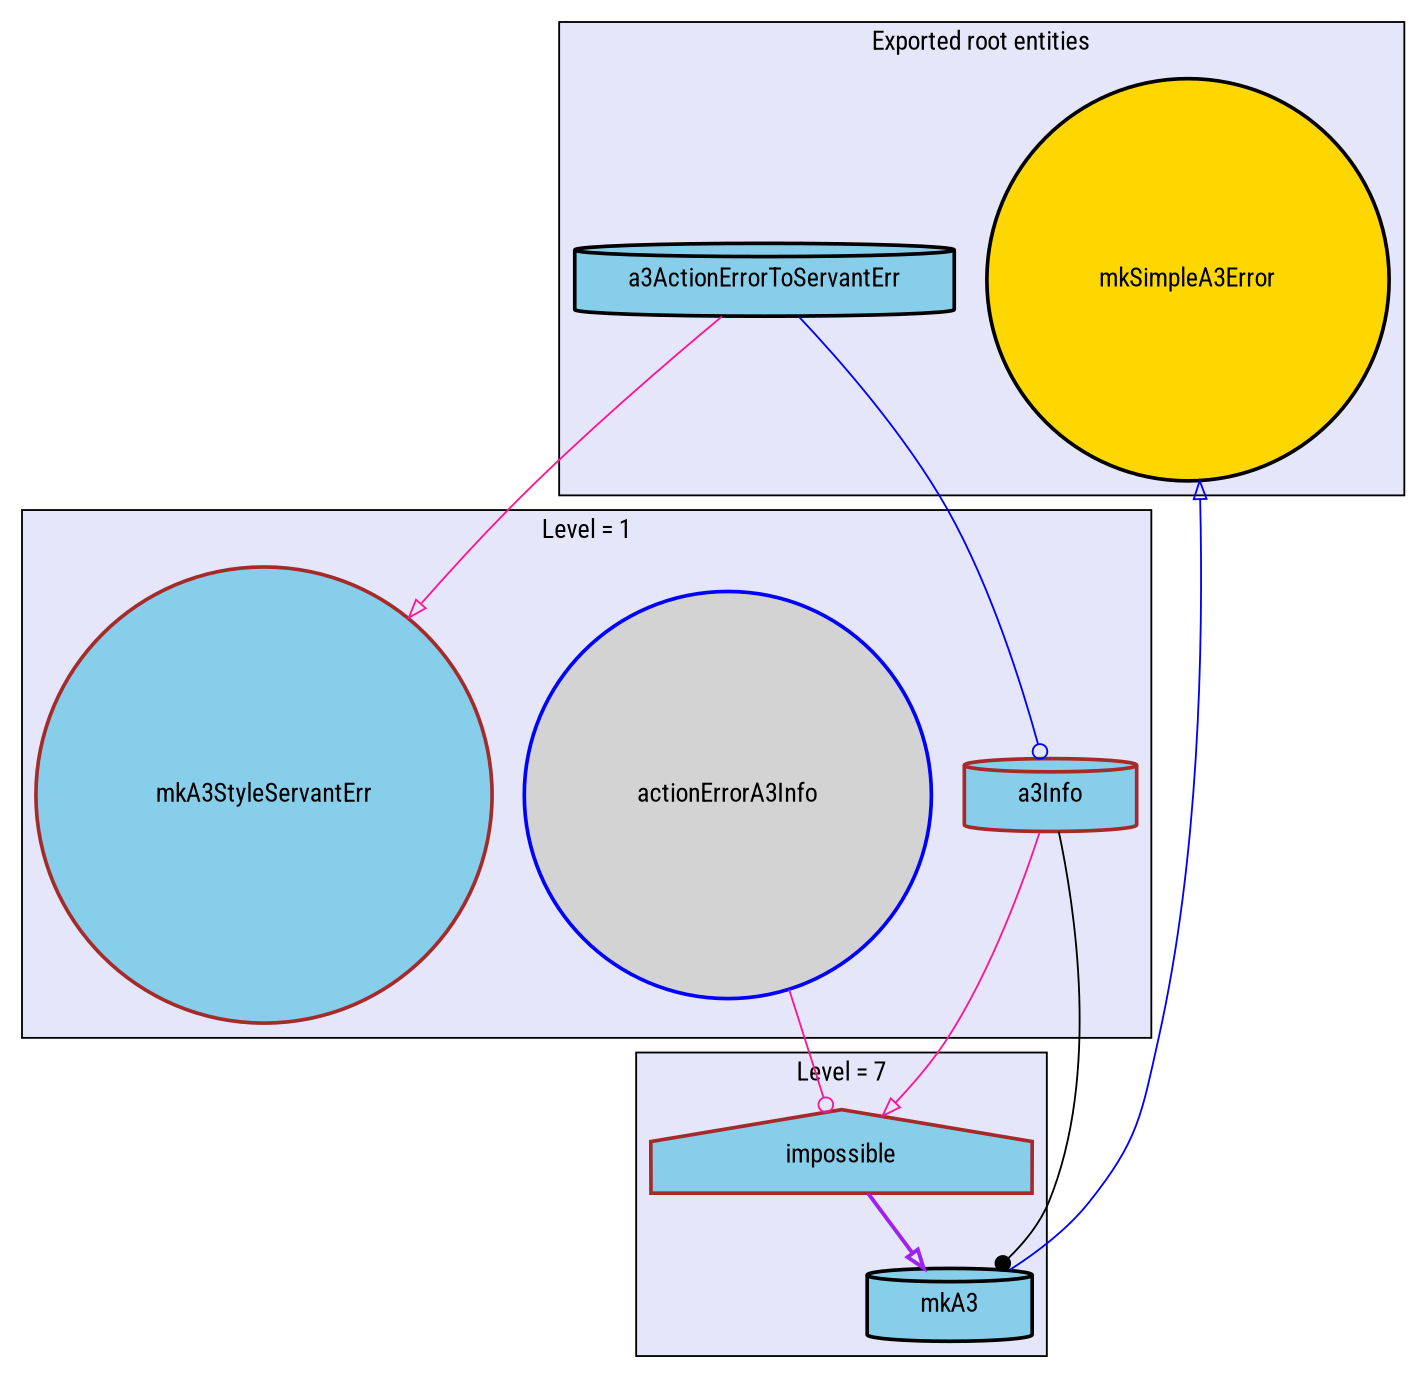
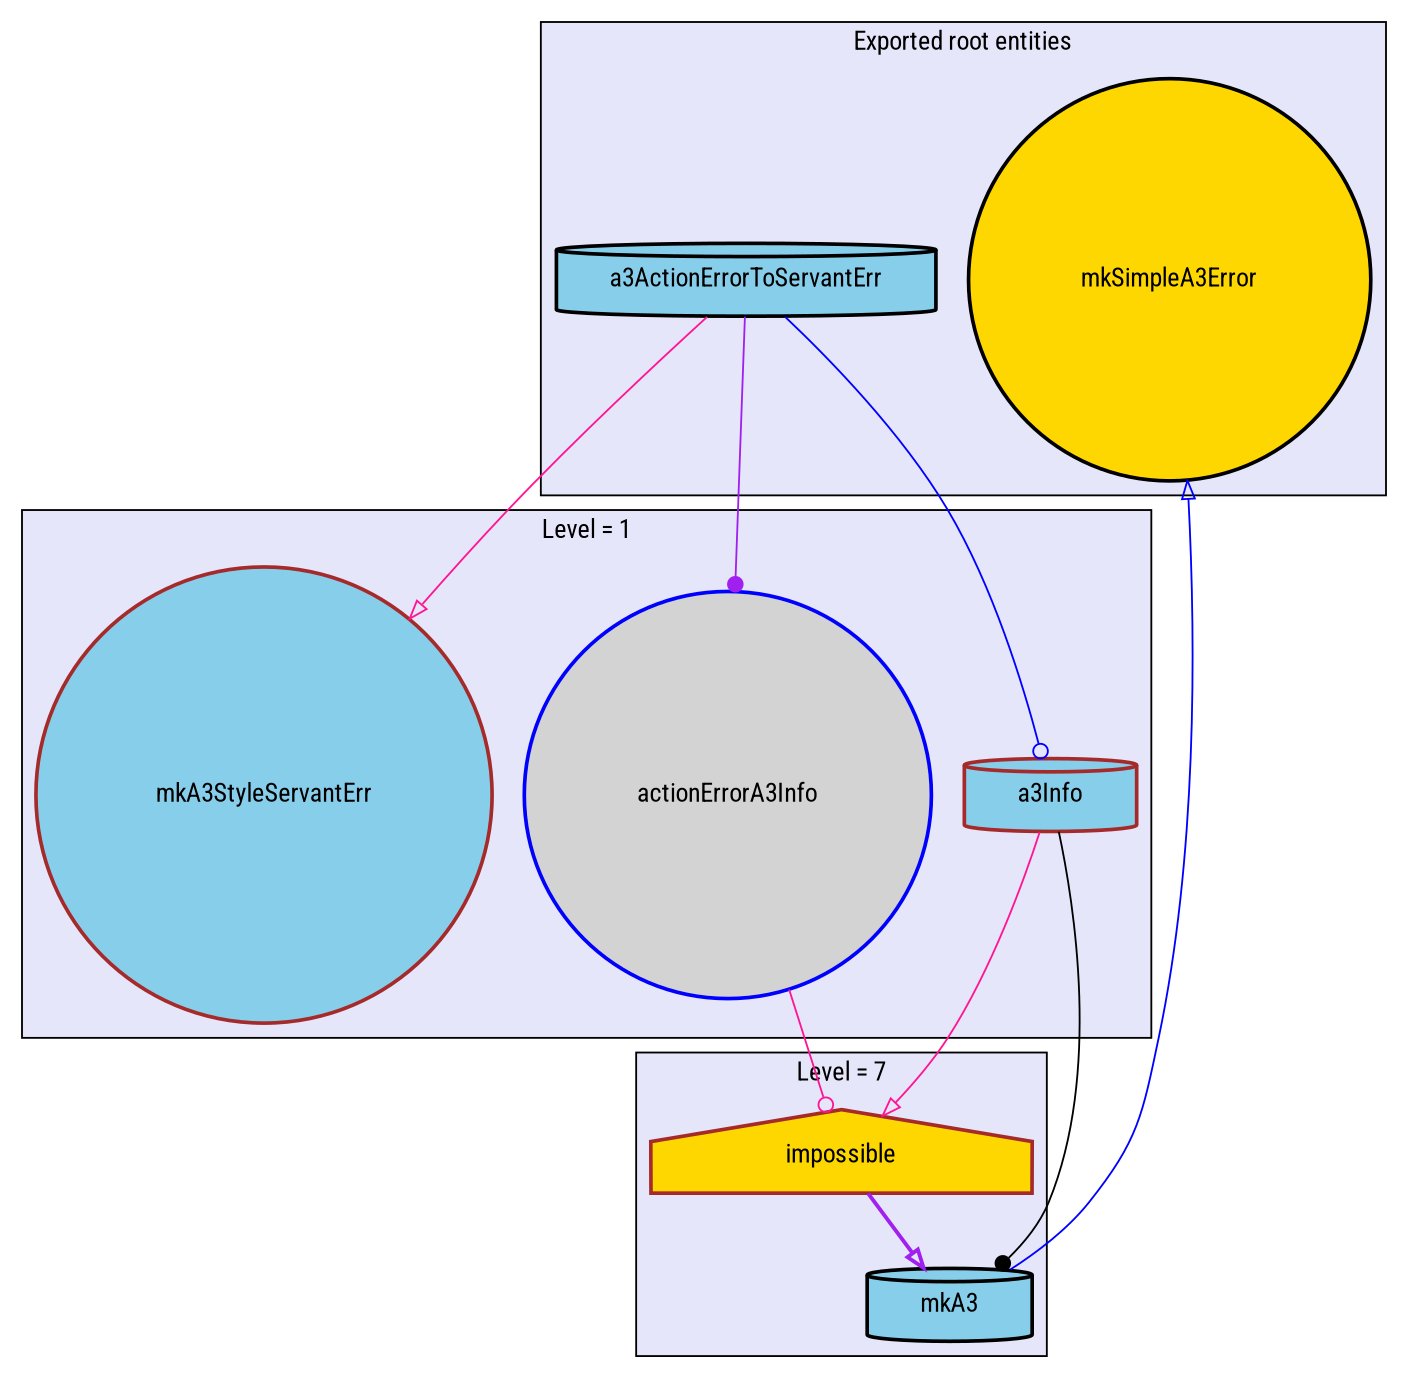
none -> (740, 447)
(842, 1156) -> (842, 1156)
